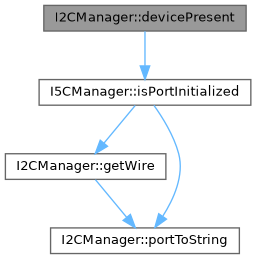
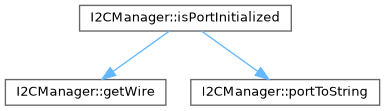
(145, 18) -> none
(145, 92) -> (185, 18)
(111, 199) -> none
